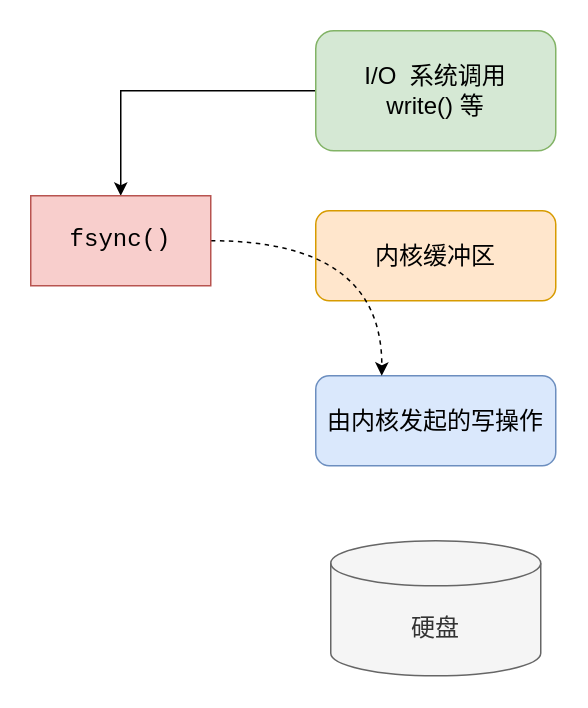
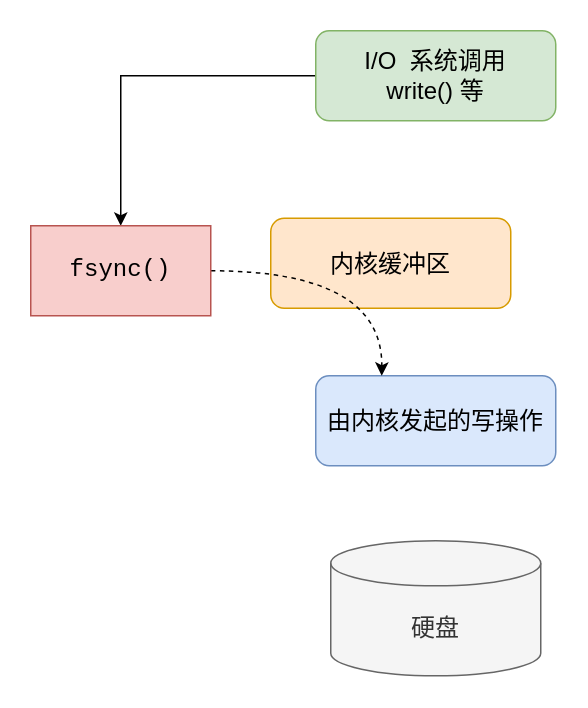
(436, 91) -> (436, 76)
(121, 241) -> (121, 271)
(436, 256) -> (391, 263)
